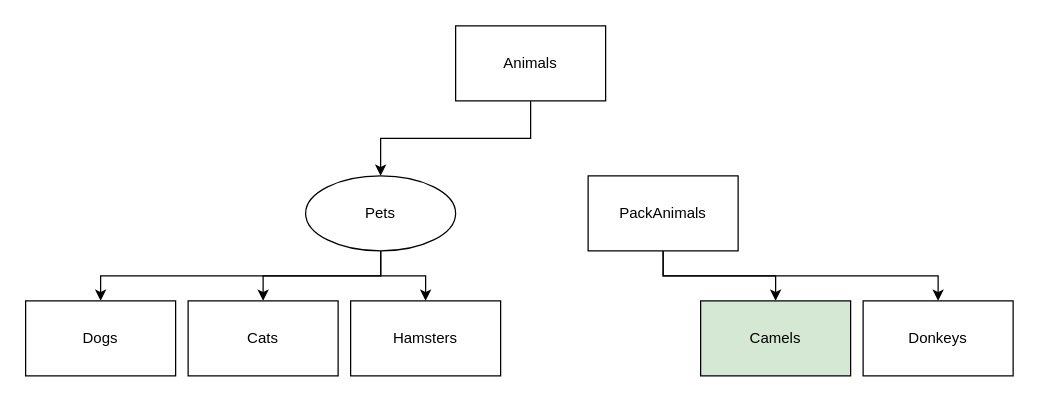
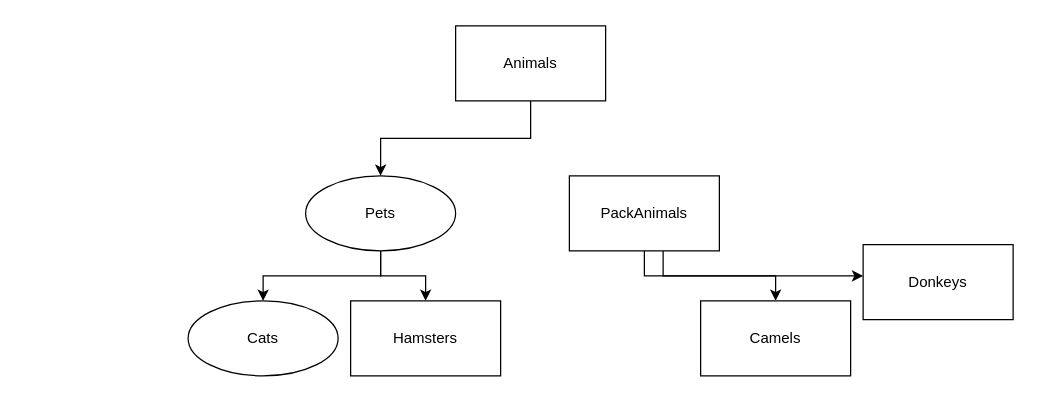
(663, 213) -> (644, 213)
(173, 276) -> none
(101, 338) -> none
(263, 338) -> (263, 338)
(776, 338) -> (776, 338)
(938, 338) -> (938, 282)
